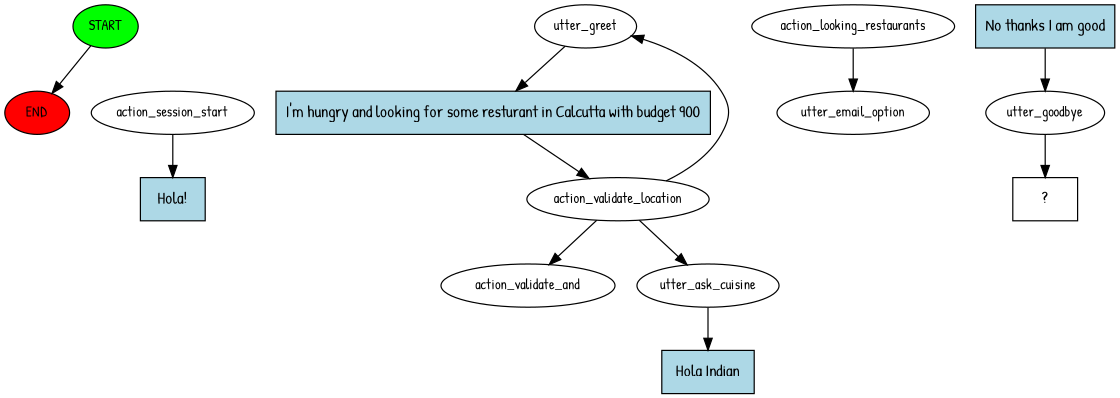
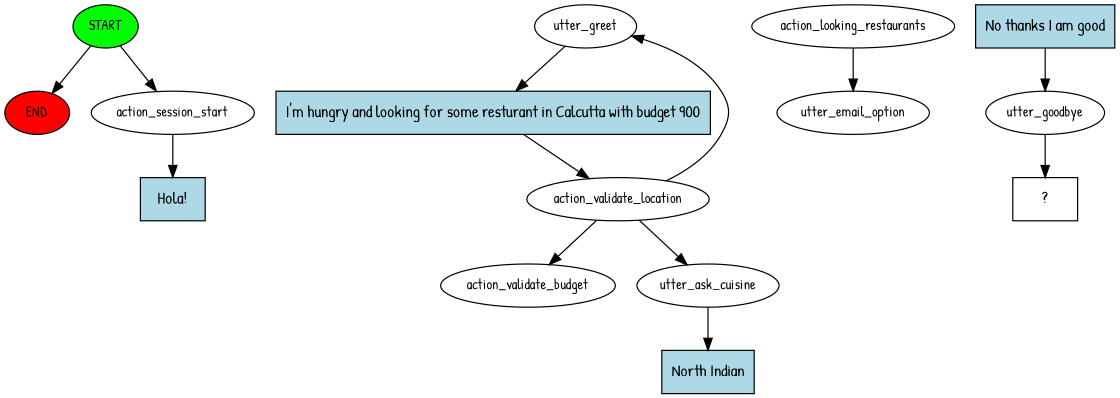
none -> (134, 64)
(528, 286) -> (528, 286)
(708, 372) -> (708, 372)
